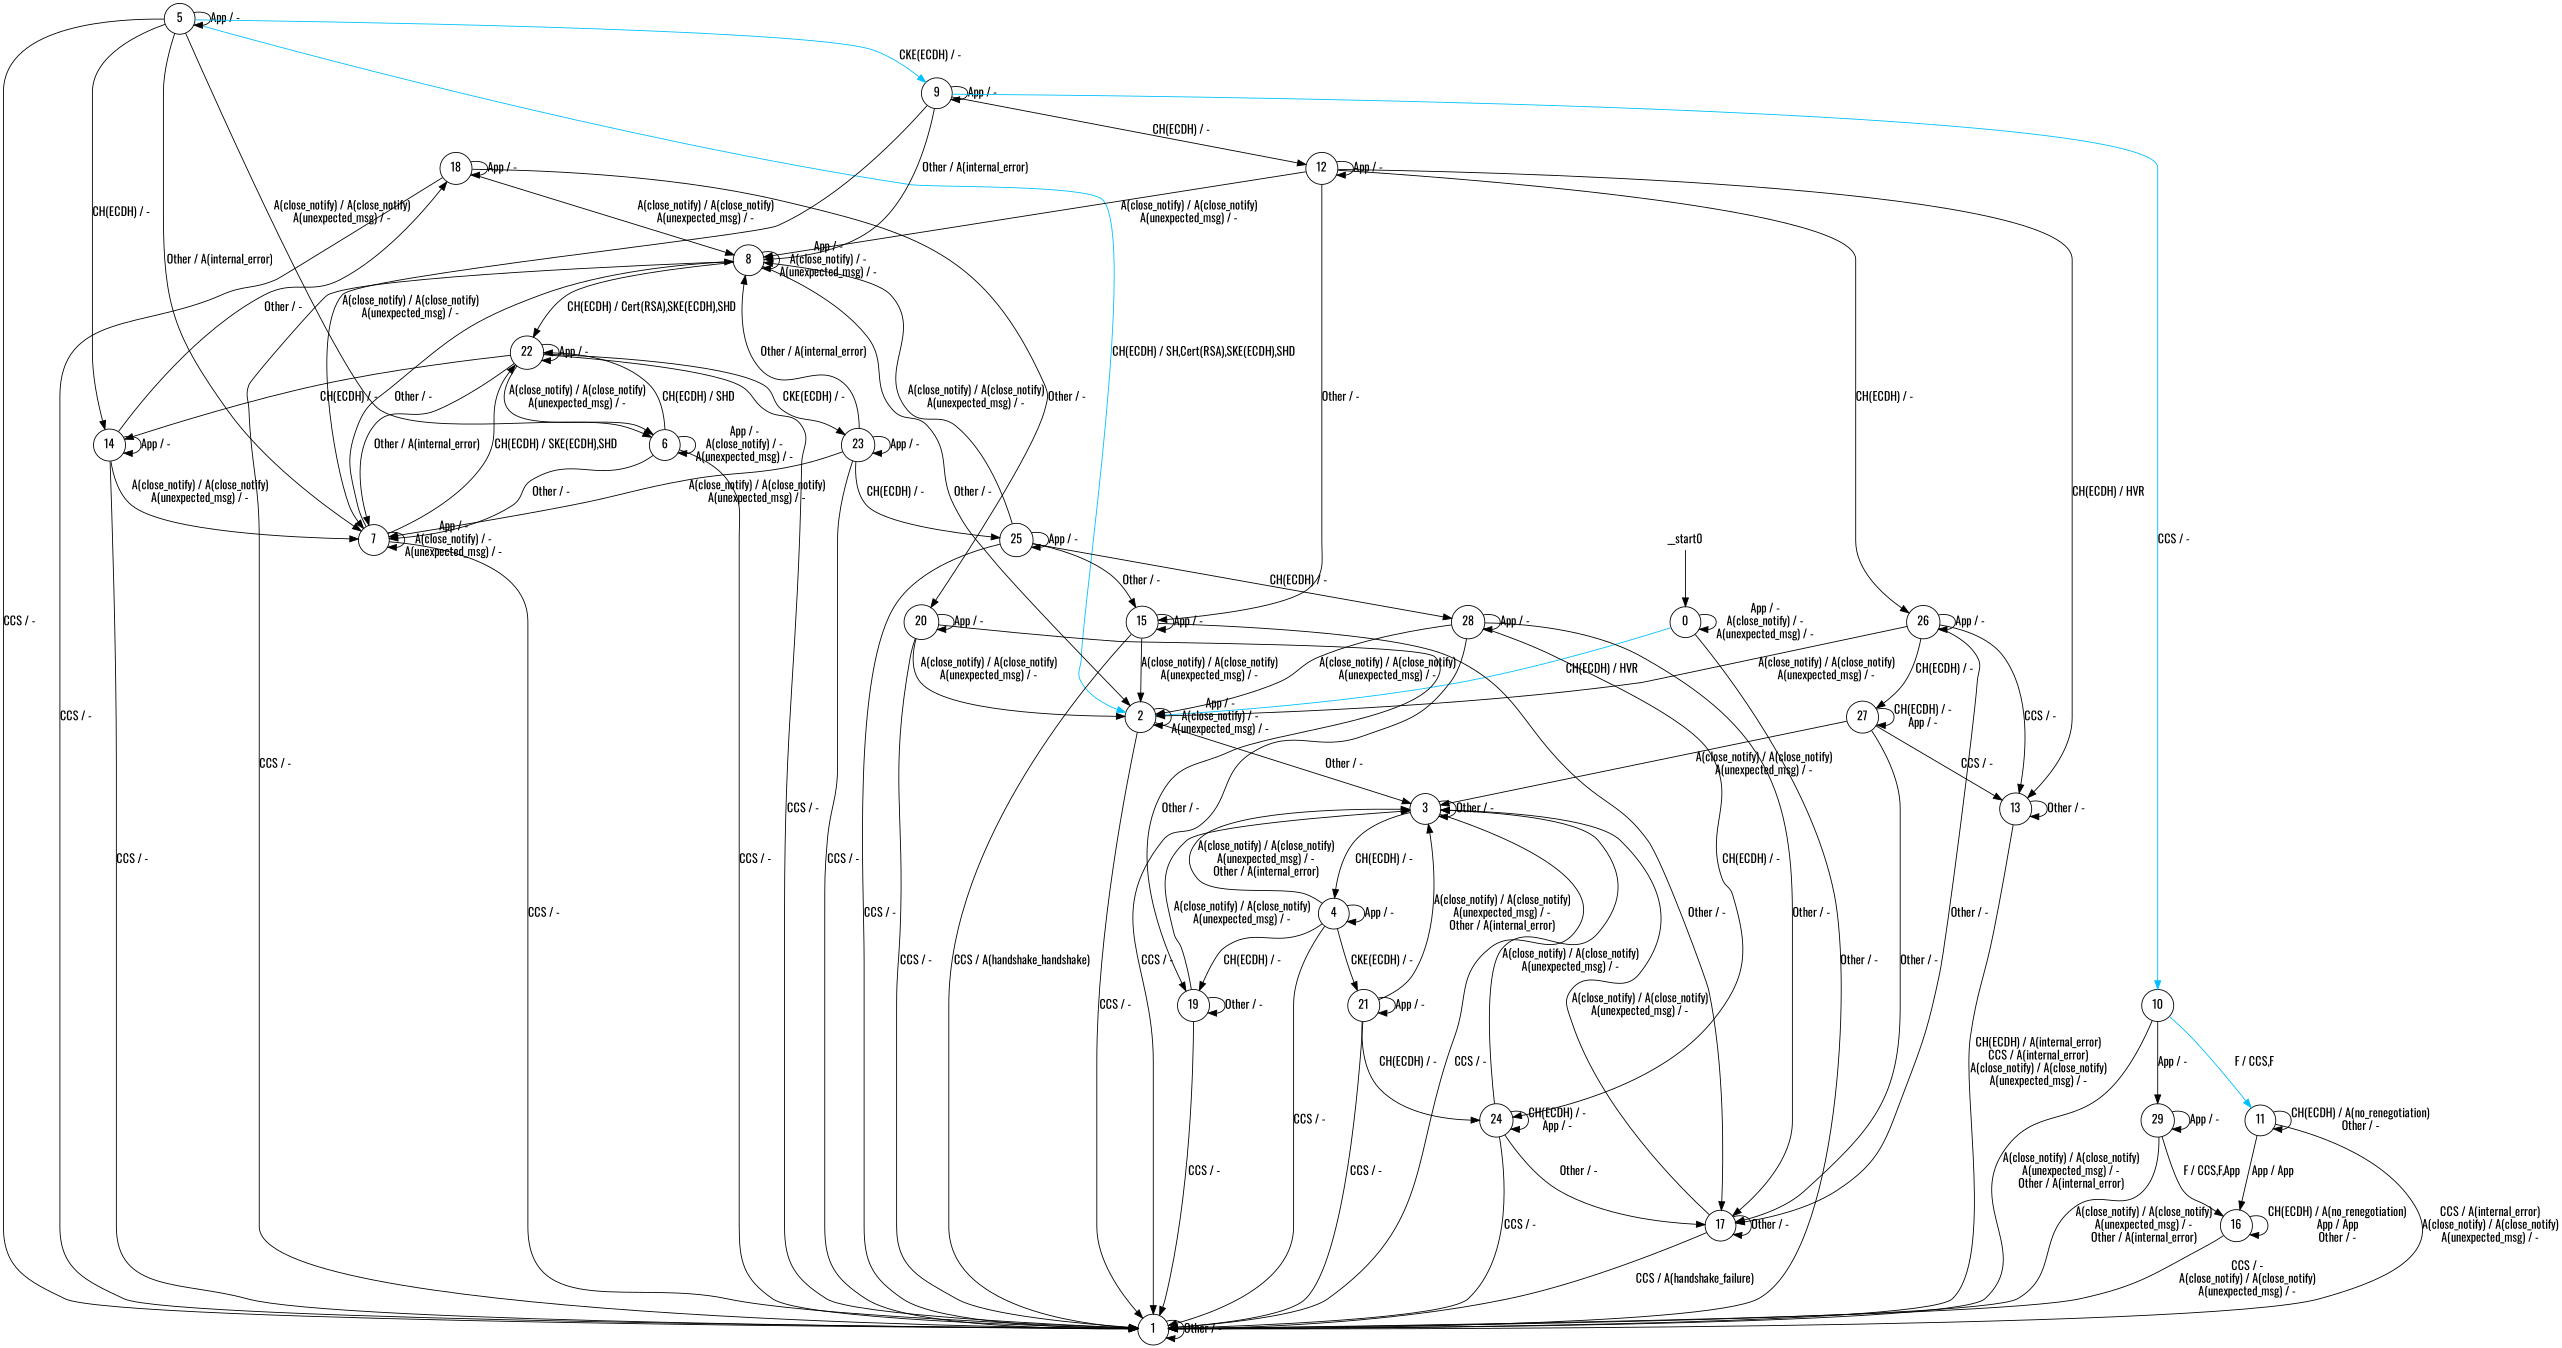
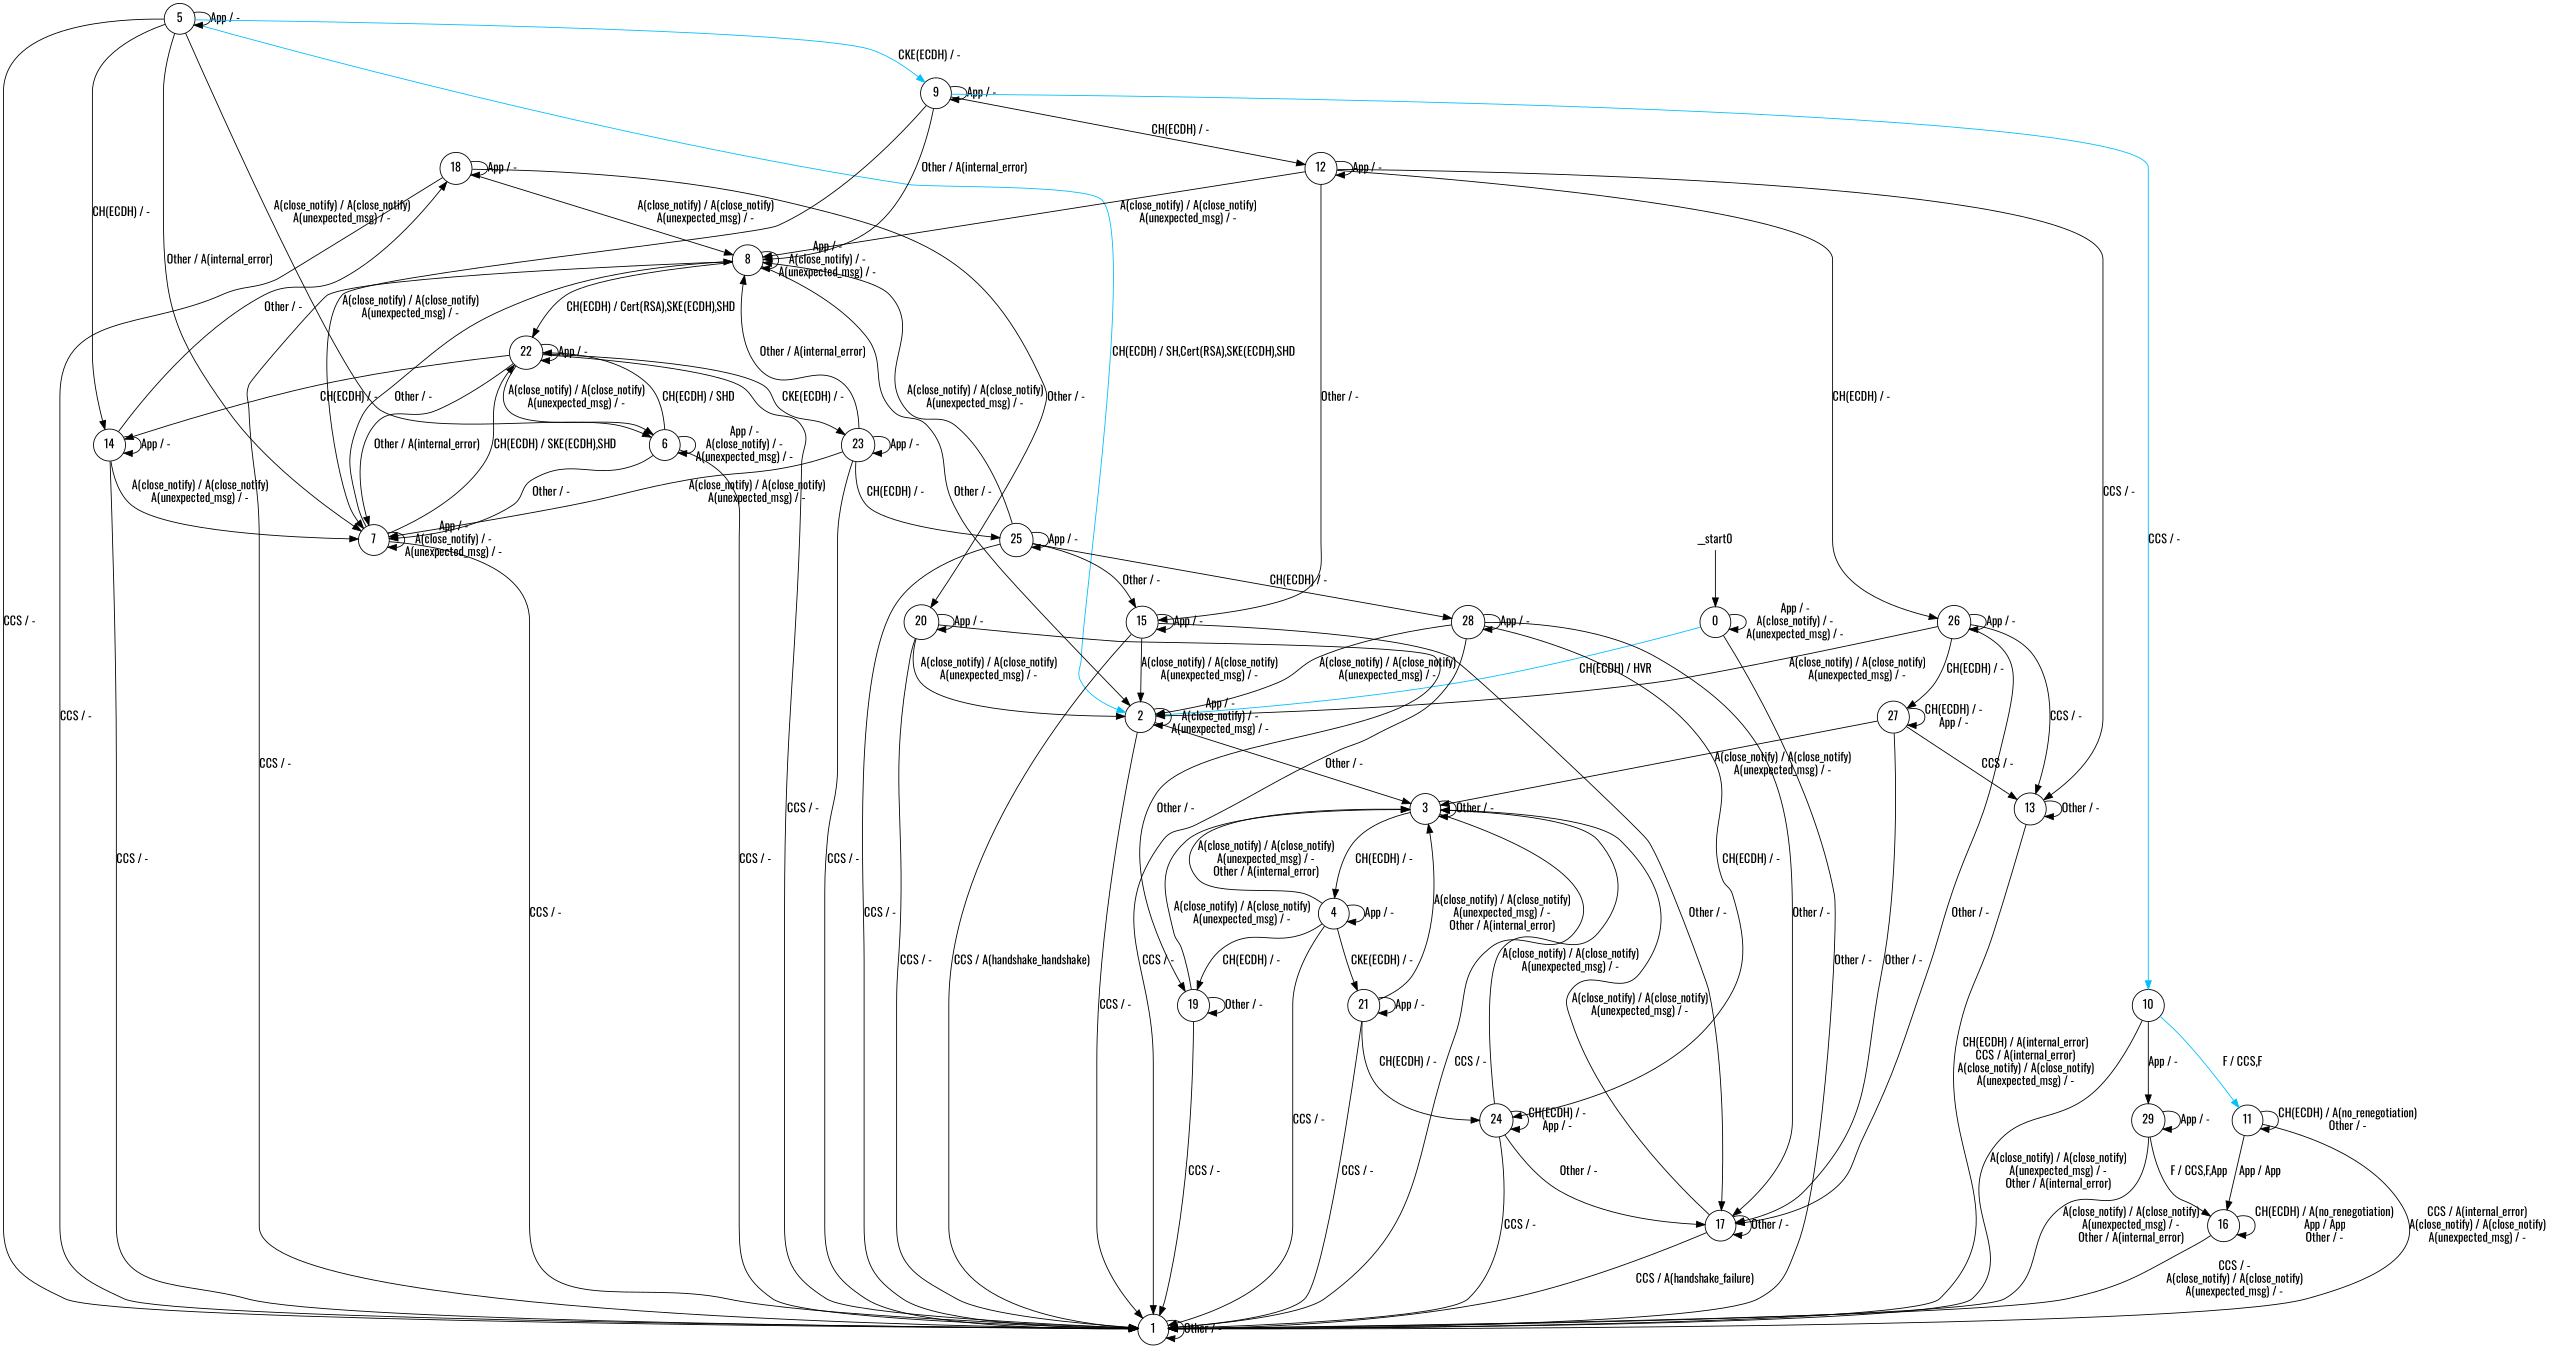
(2109, 493) -> (2119, 493)
